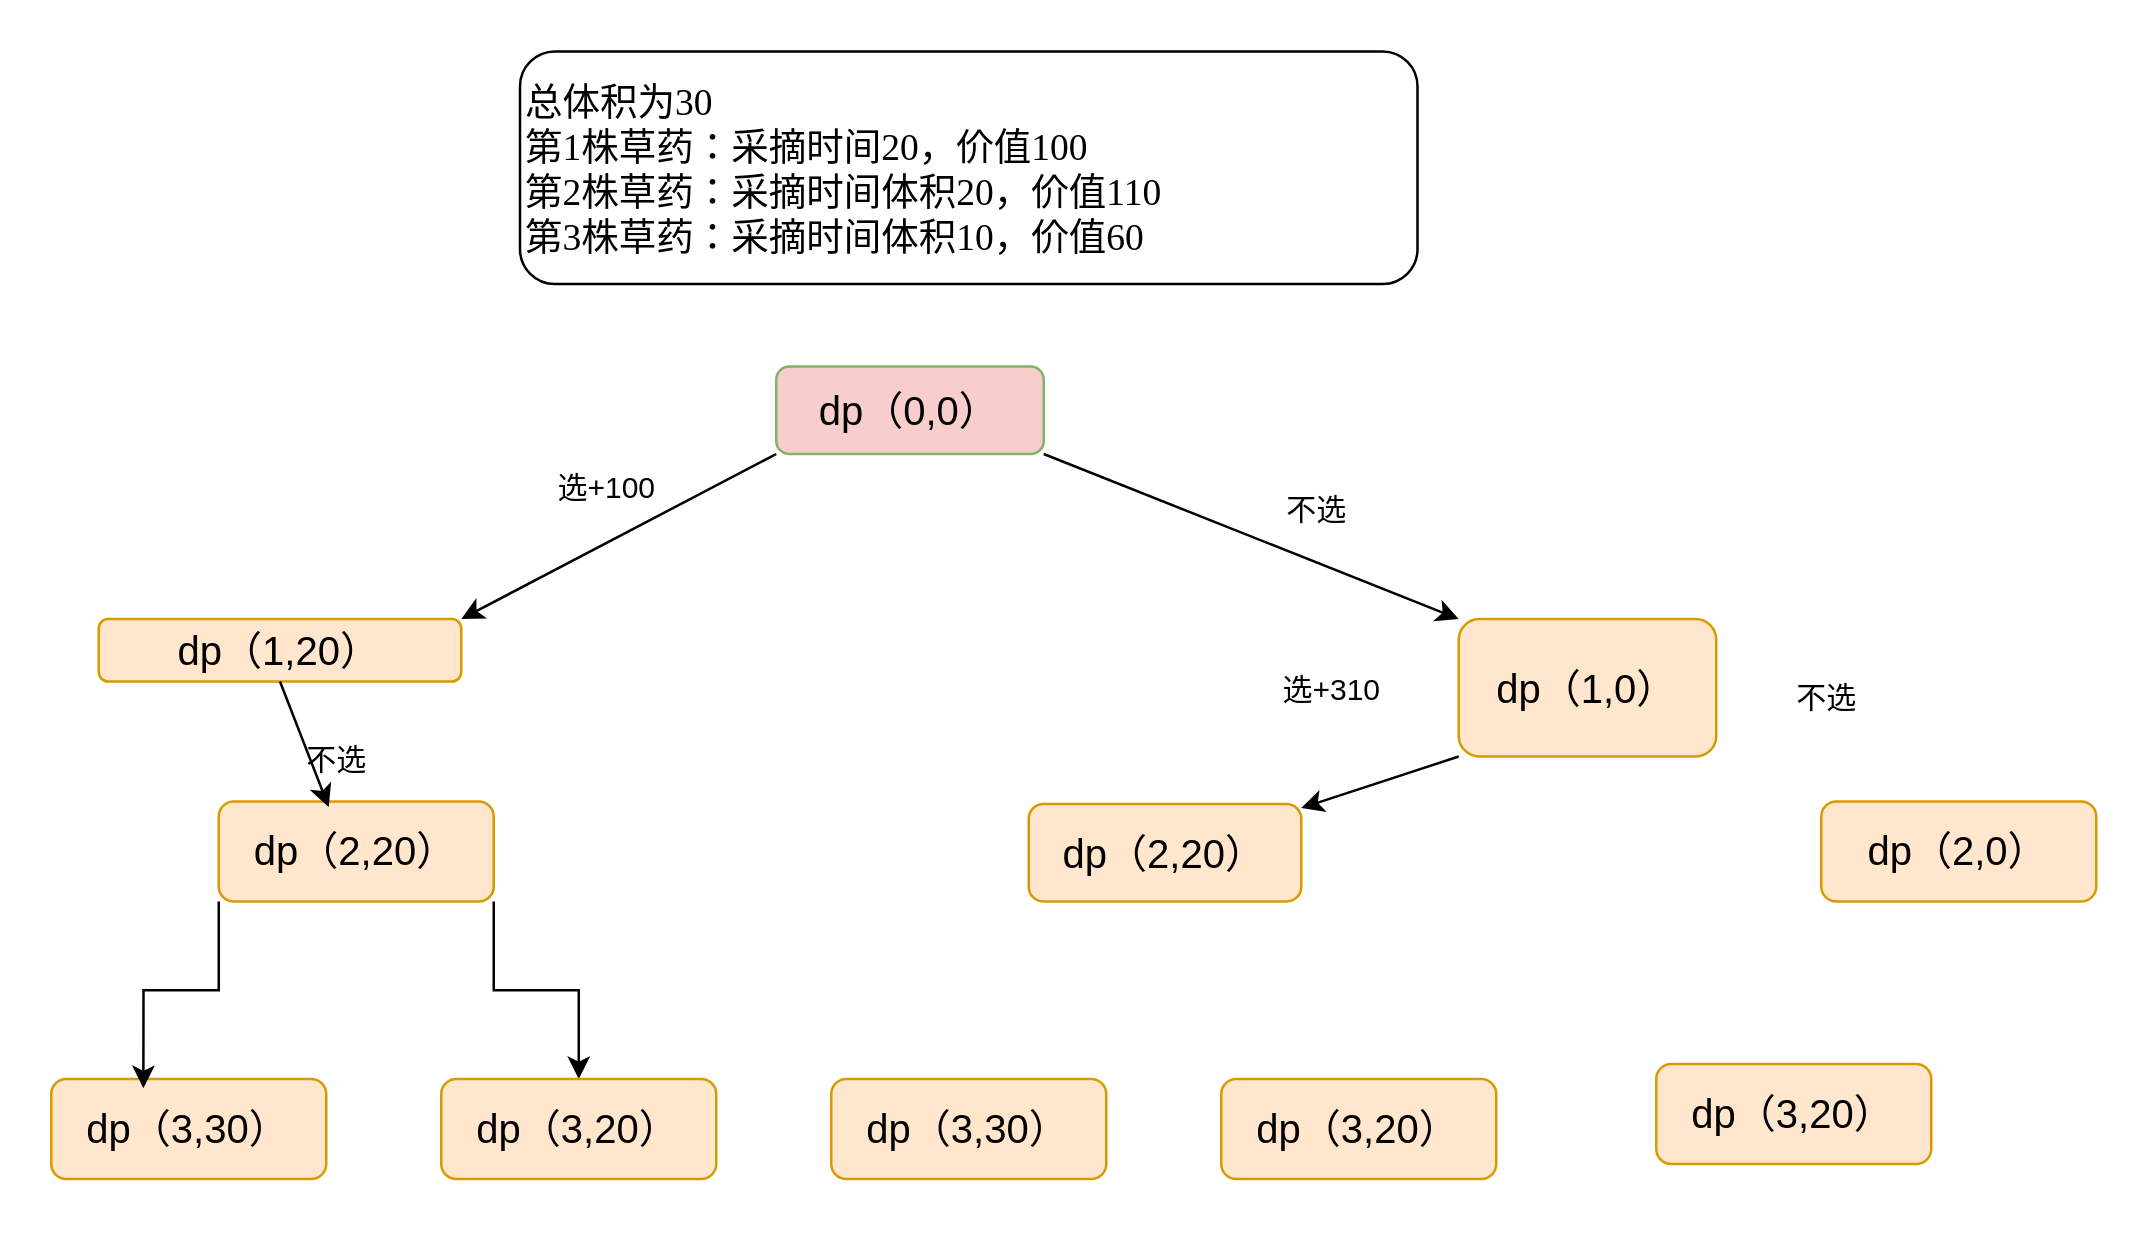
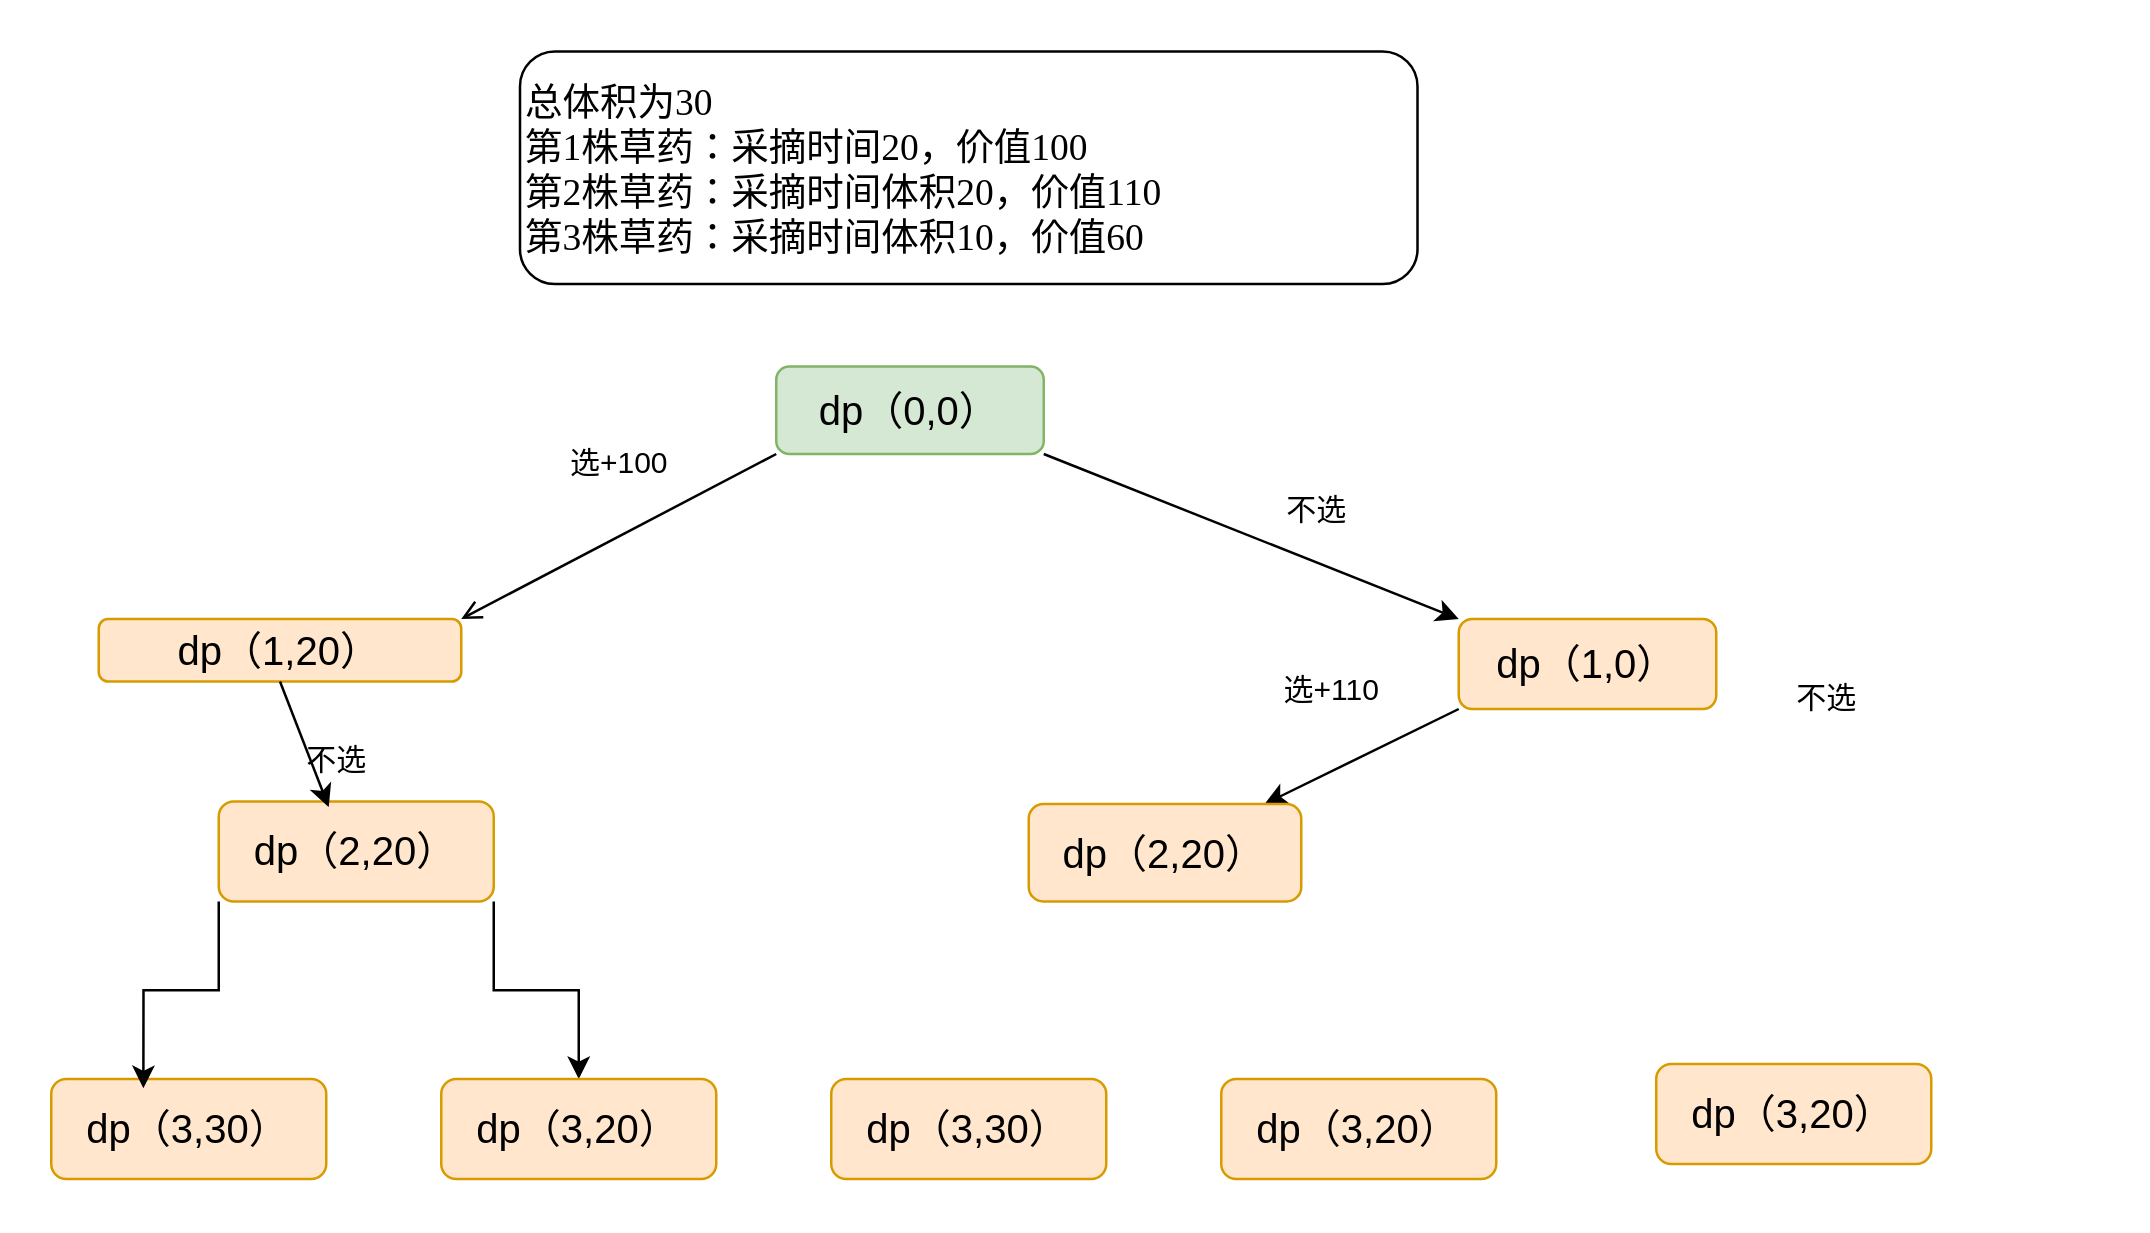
(910, 410) -> (910, 410)
(605, 489) -> (618, 464)
(477, 610) -> (473, 612)
(1588, 688) -> (1588, 664)
(1333, 691) -> (1333, 691)
(1959, 851) -> none
